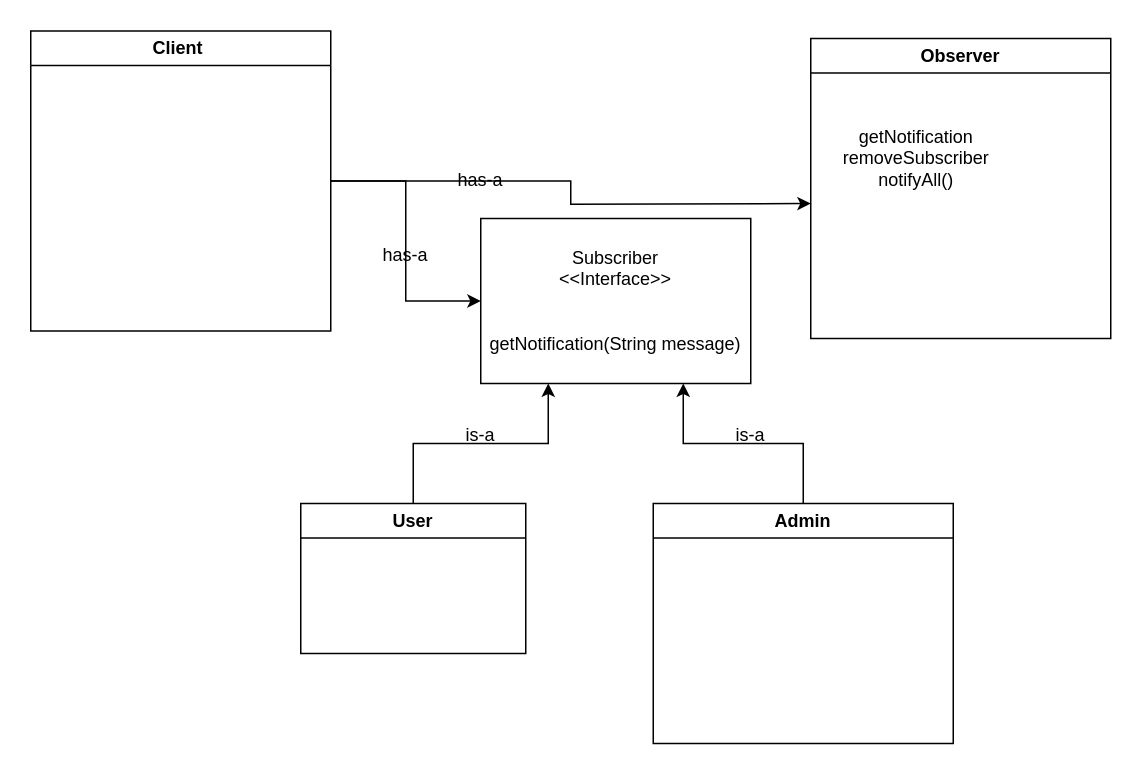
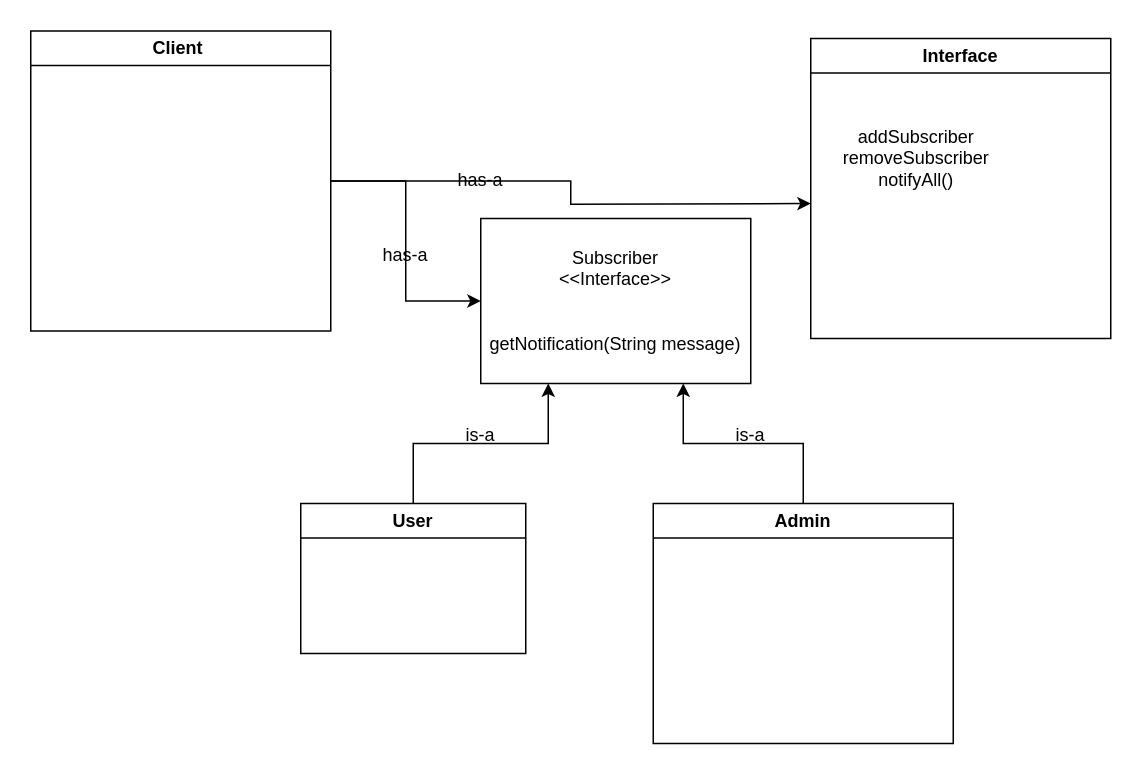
(961, 56) -> (961, 56)
(917, 158) -> (917, 158)
